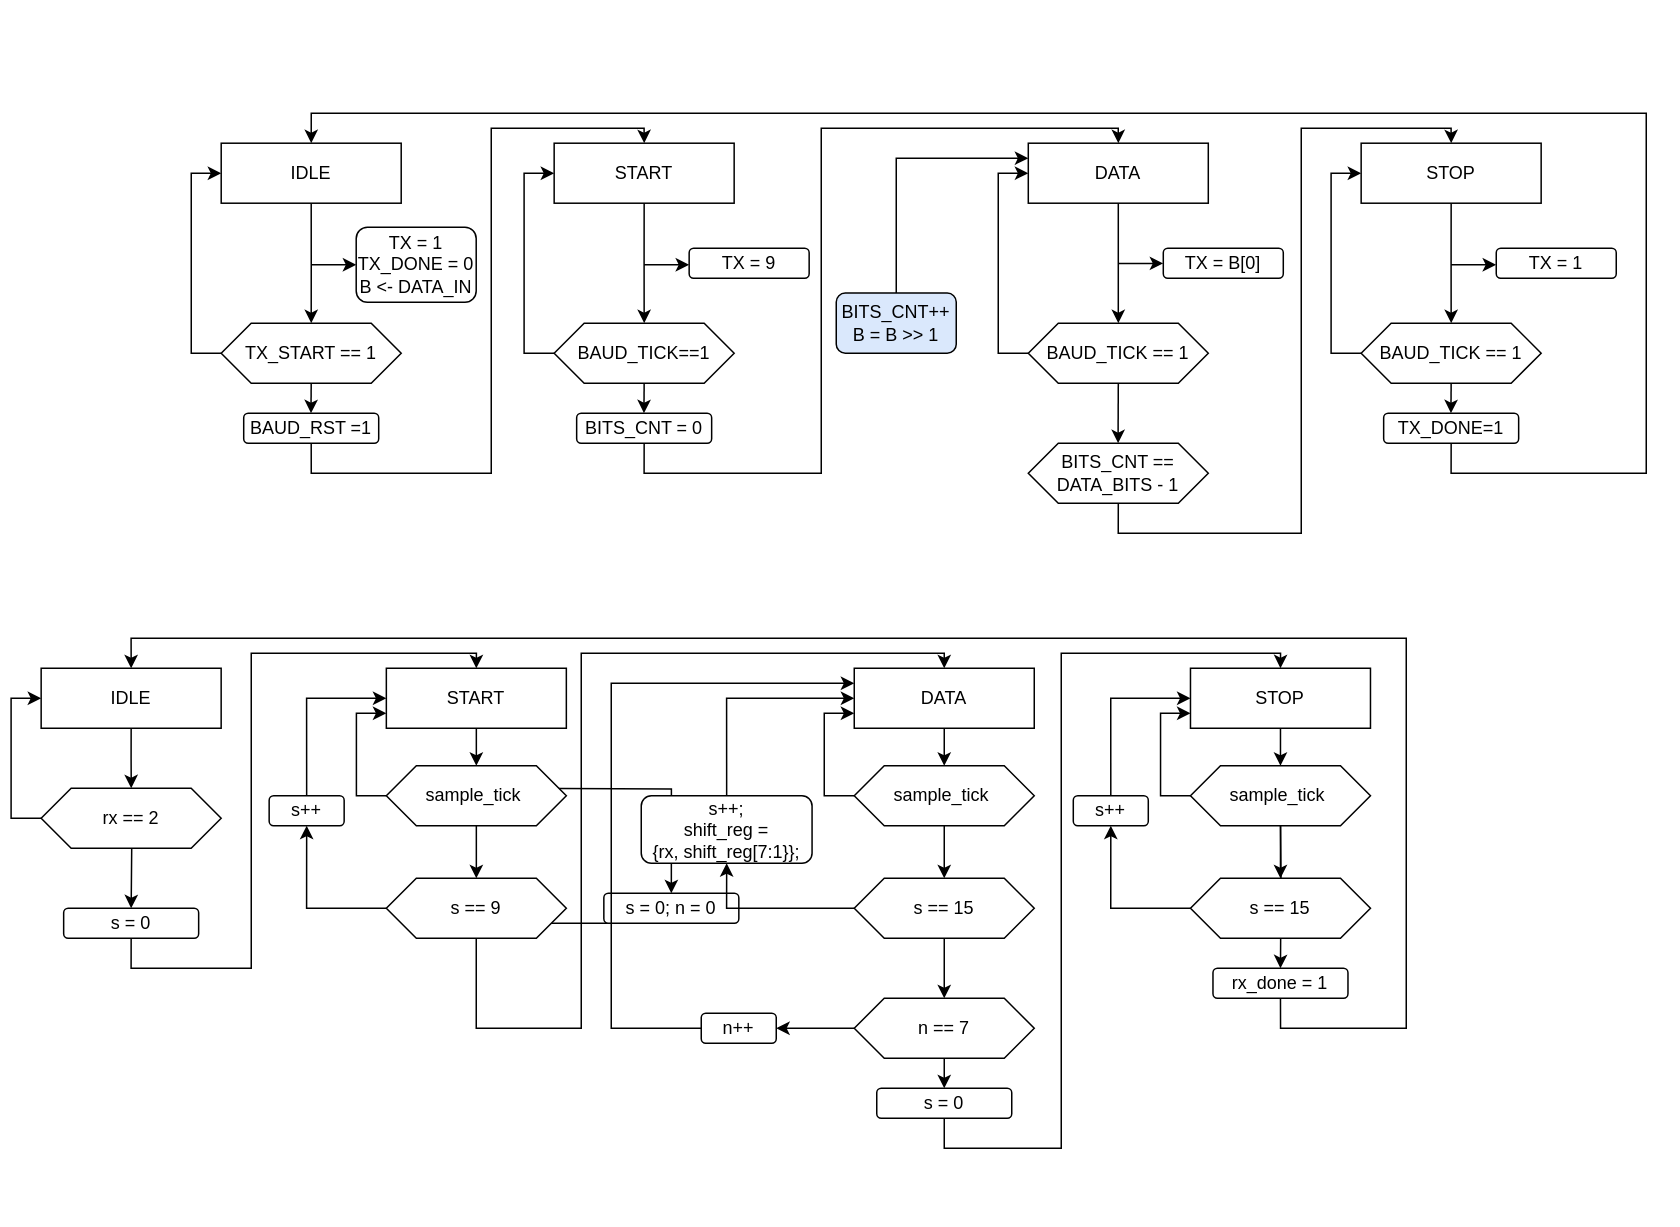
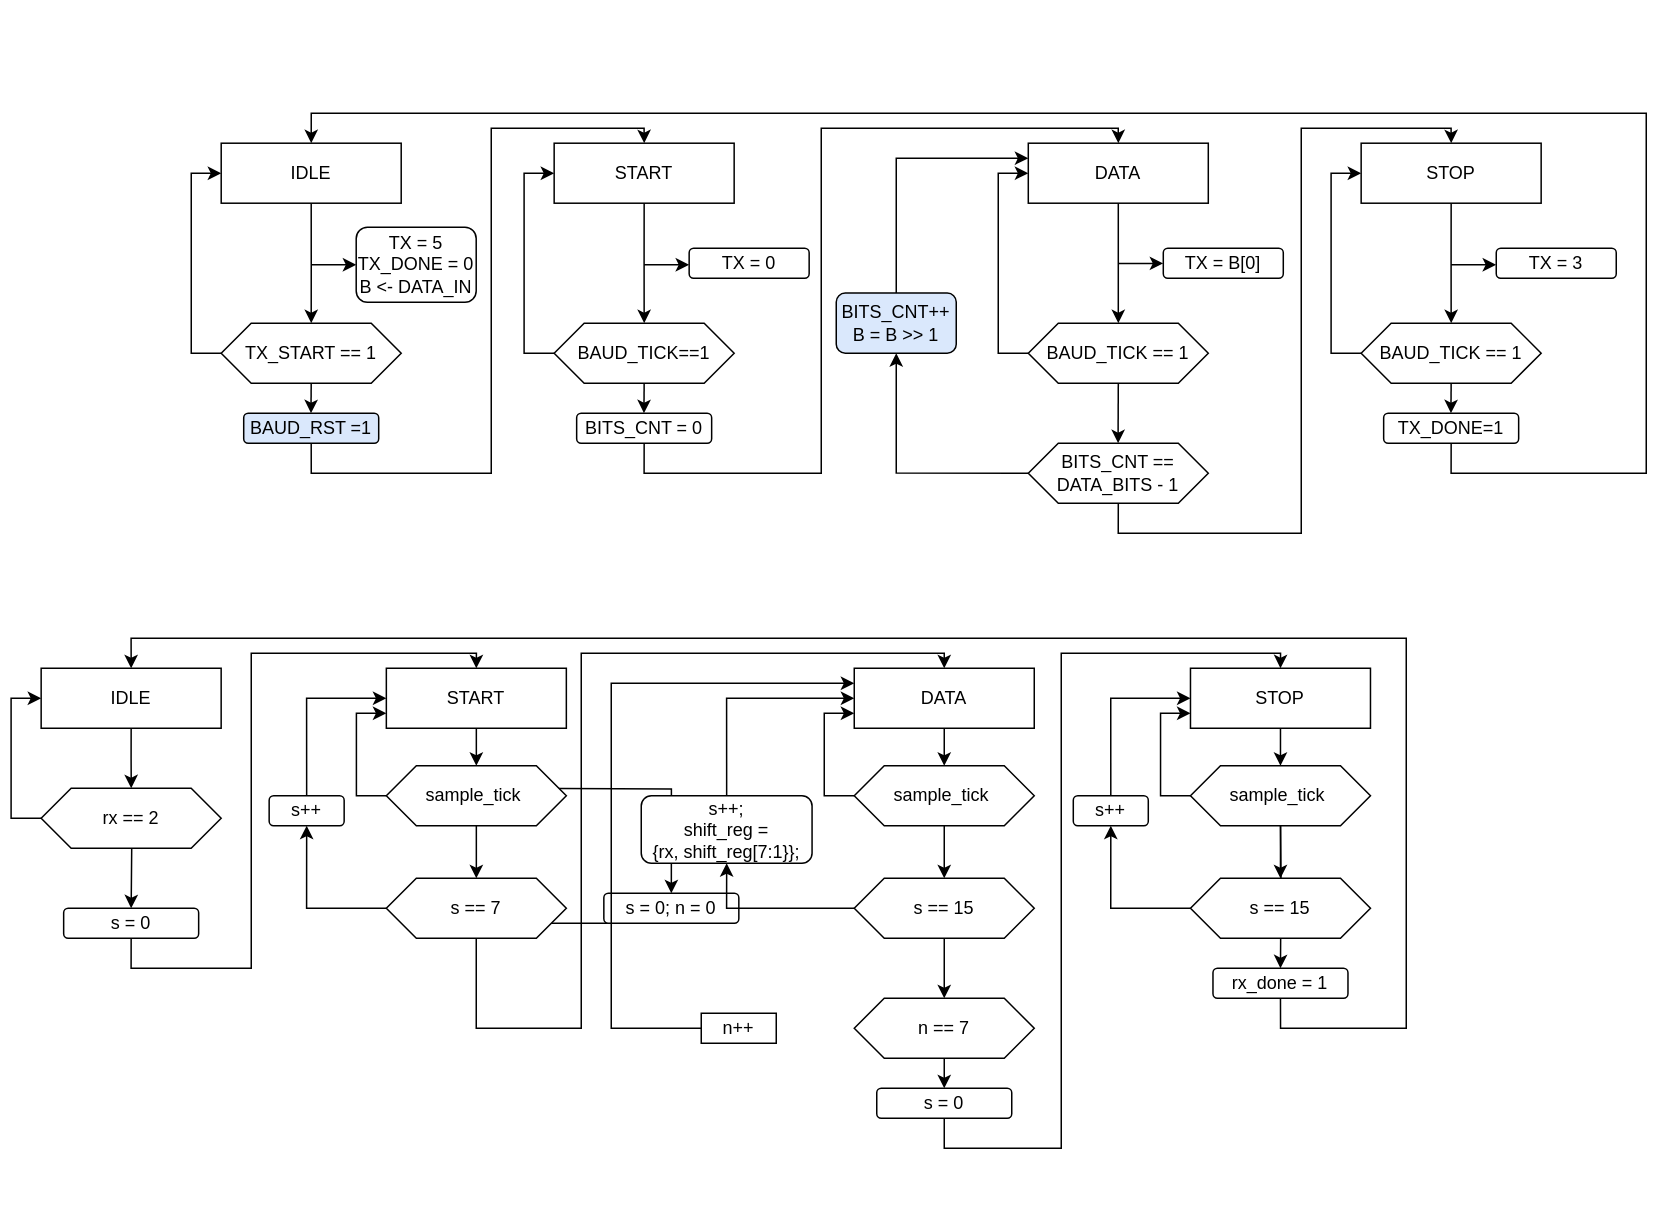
(749, 263) -> (749, 263)
(1556, 263) -> (1556, 263)
(416, 265) -> (416, 265)
(311, 428) -> (311, 428)
none -> (907, 473)
(476, 908) -> (476, 908)
(739, 1028) -> (739, 1028)
(820, 1028) -> none
